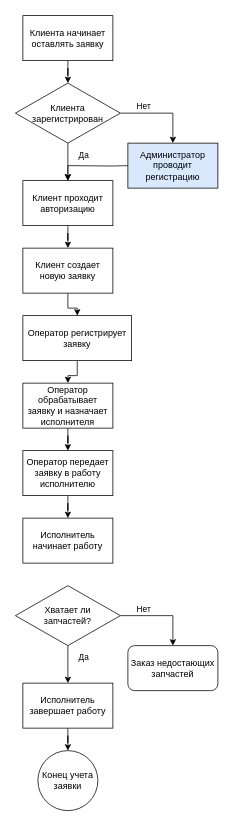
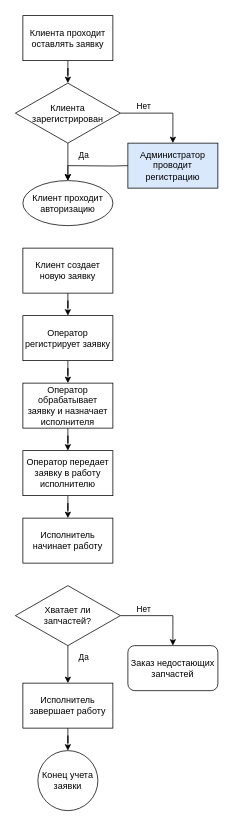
(68, 38) -> (68, 38)
(68, 203) -> (68, 203)
(68, 236) -> none
(77, 338) -> (68, 338)
